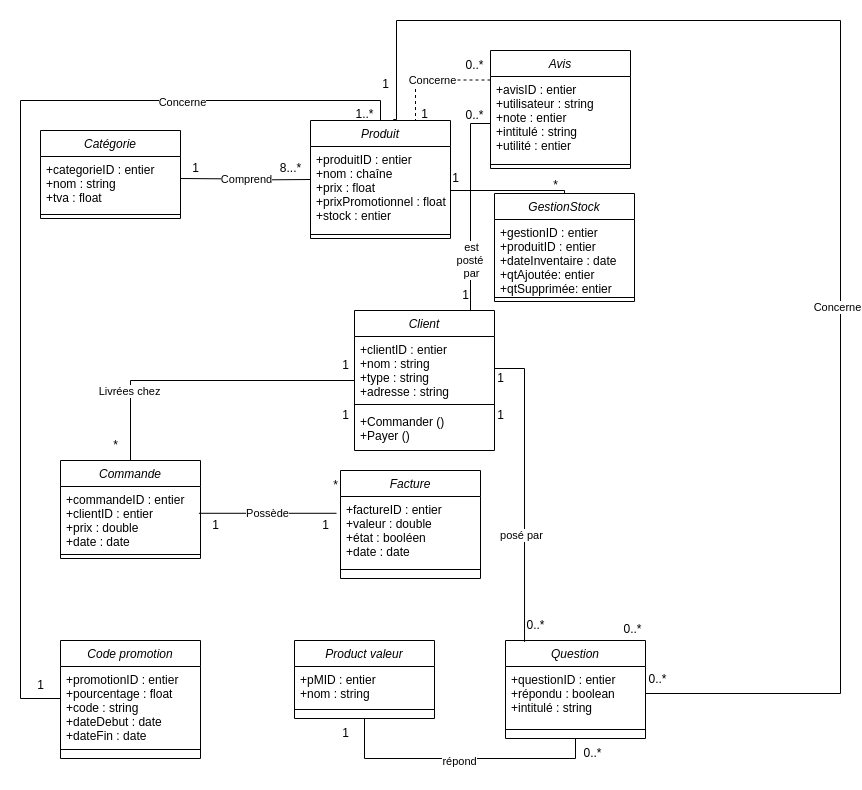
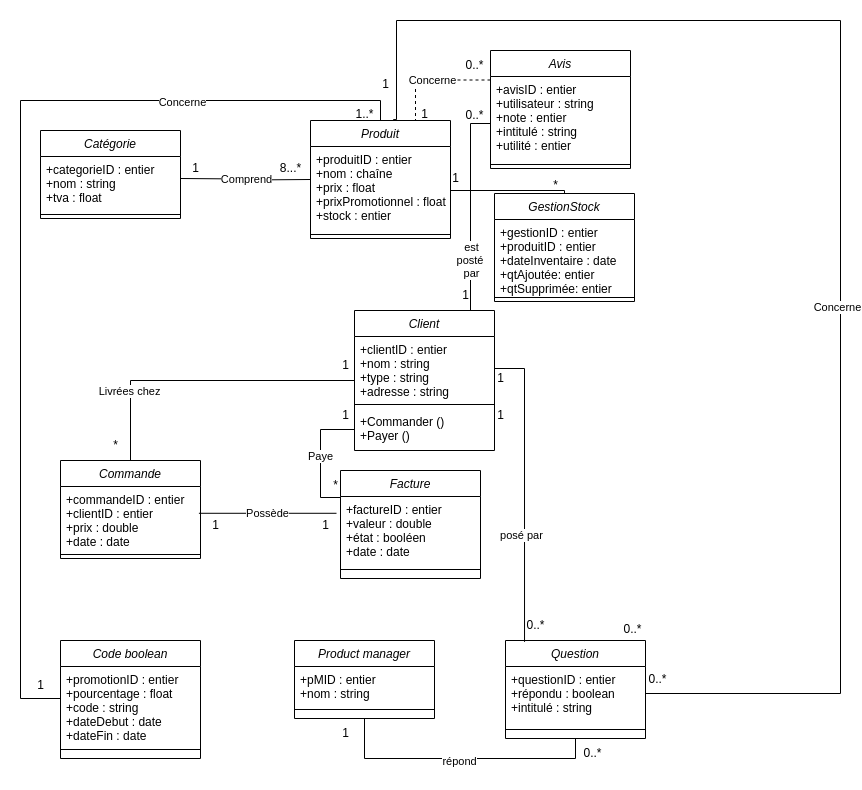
none -> (321, 457)
(130, 654) -> (130, 654)
(364, 654) -> (364, 654)
